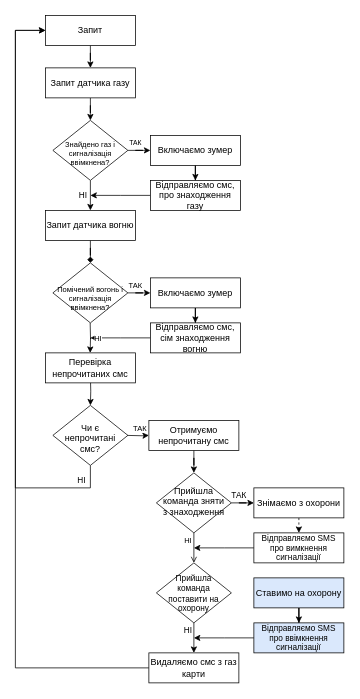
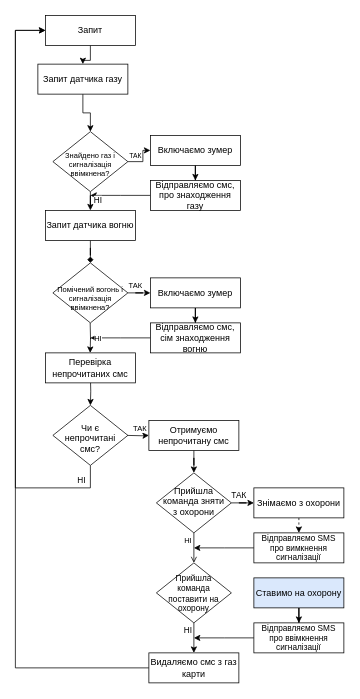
(90, 83) -> (83, 79)
(90, 150) -> (90, 162)
(194, 501) -> (194, 501)
(299, 638) -> (299, 638)
